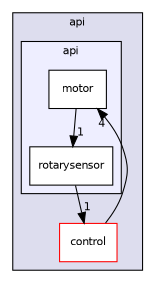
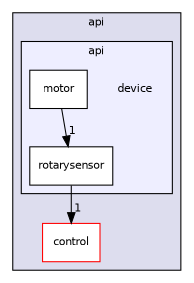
none -> (135, 89)
(127, 170) -> none
